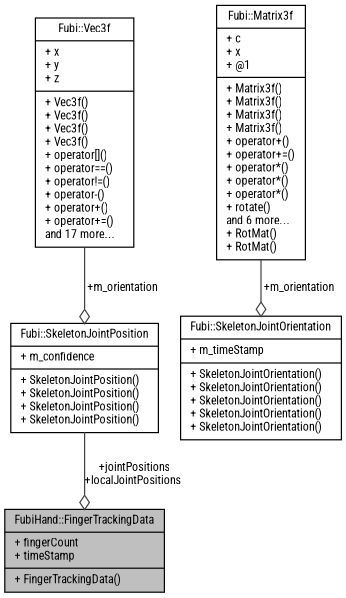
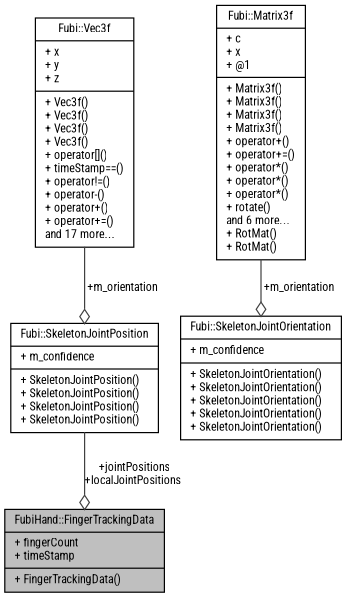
(79, 169) -> (85, 169)
(227, 350) -> (227, 350)
